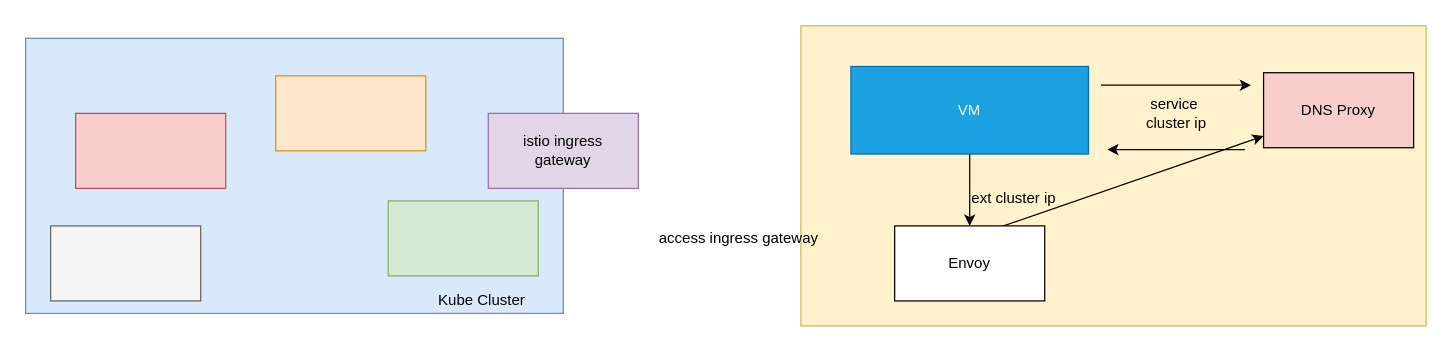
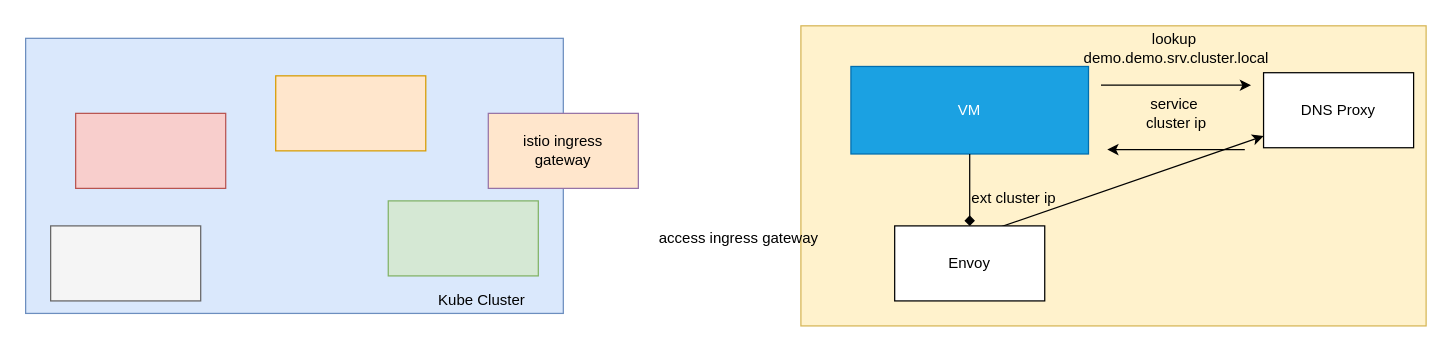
none -> (1176, 48)
(1338, 110) -> (1338, 110)
(563, 151) -> (563, 151)
(969, 216) -> (969, 215)
